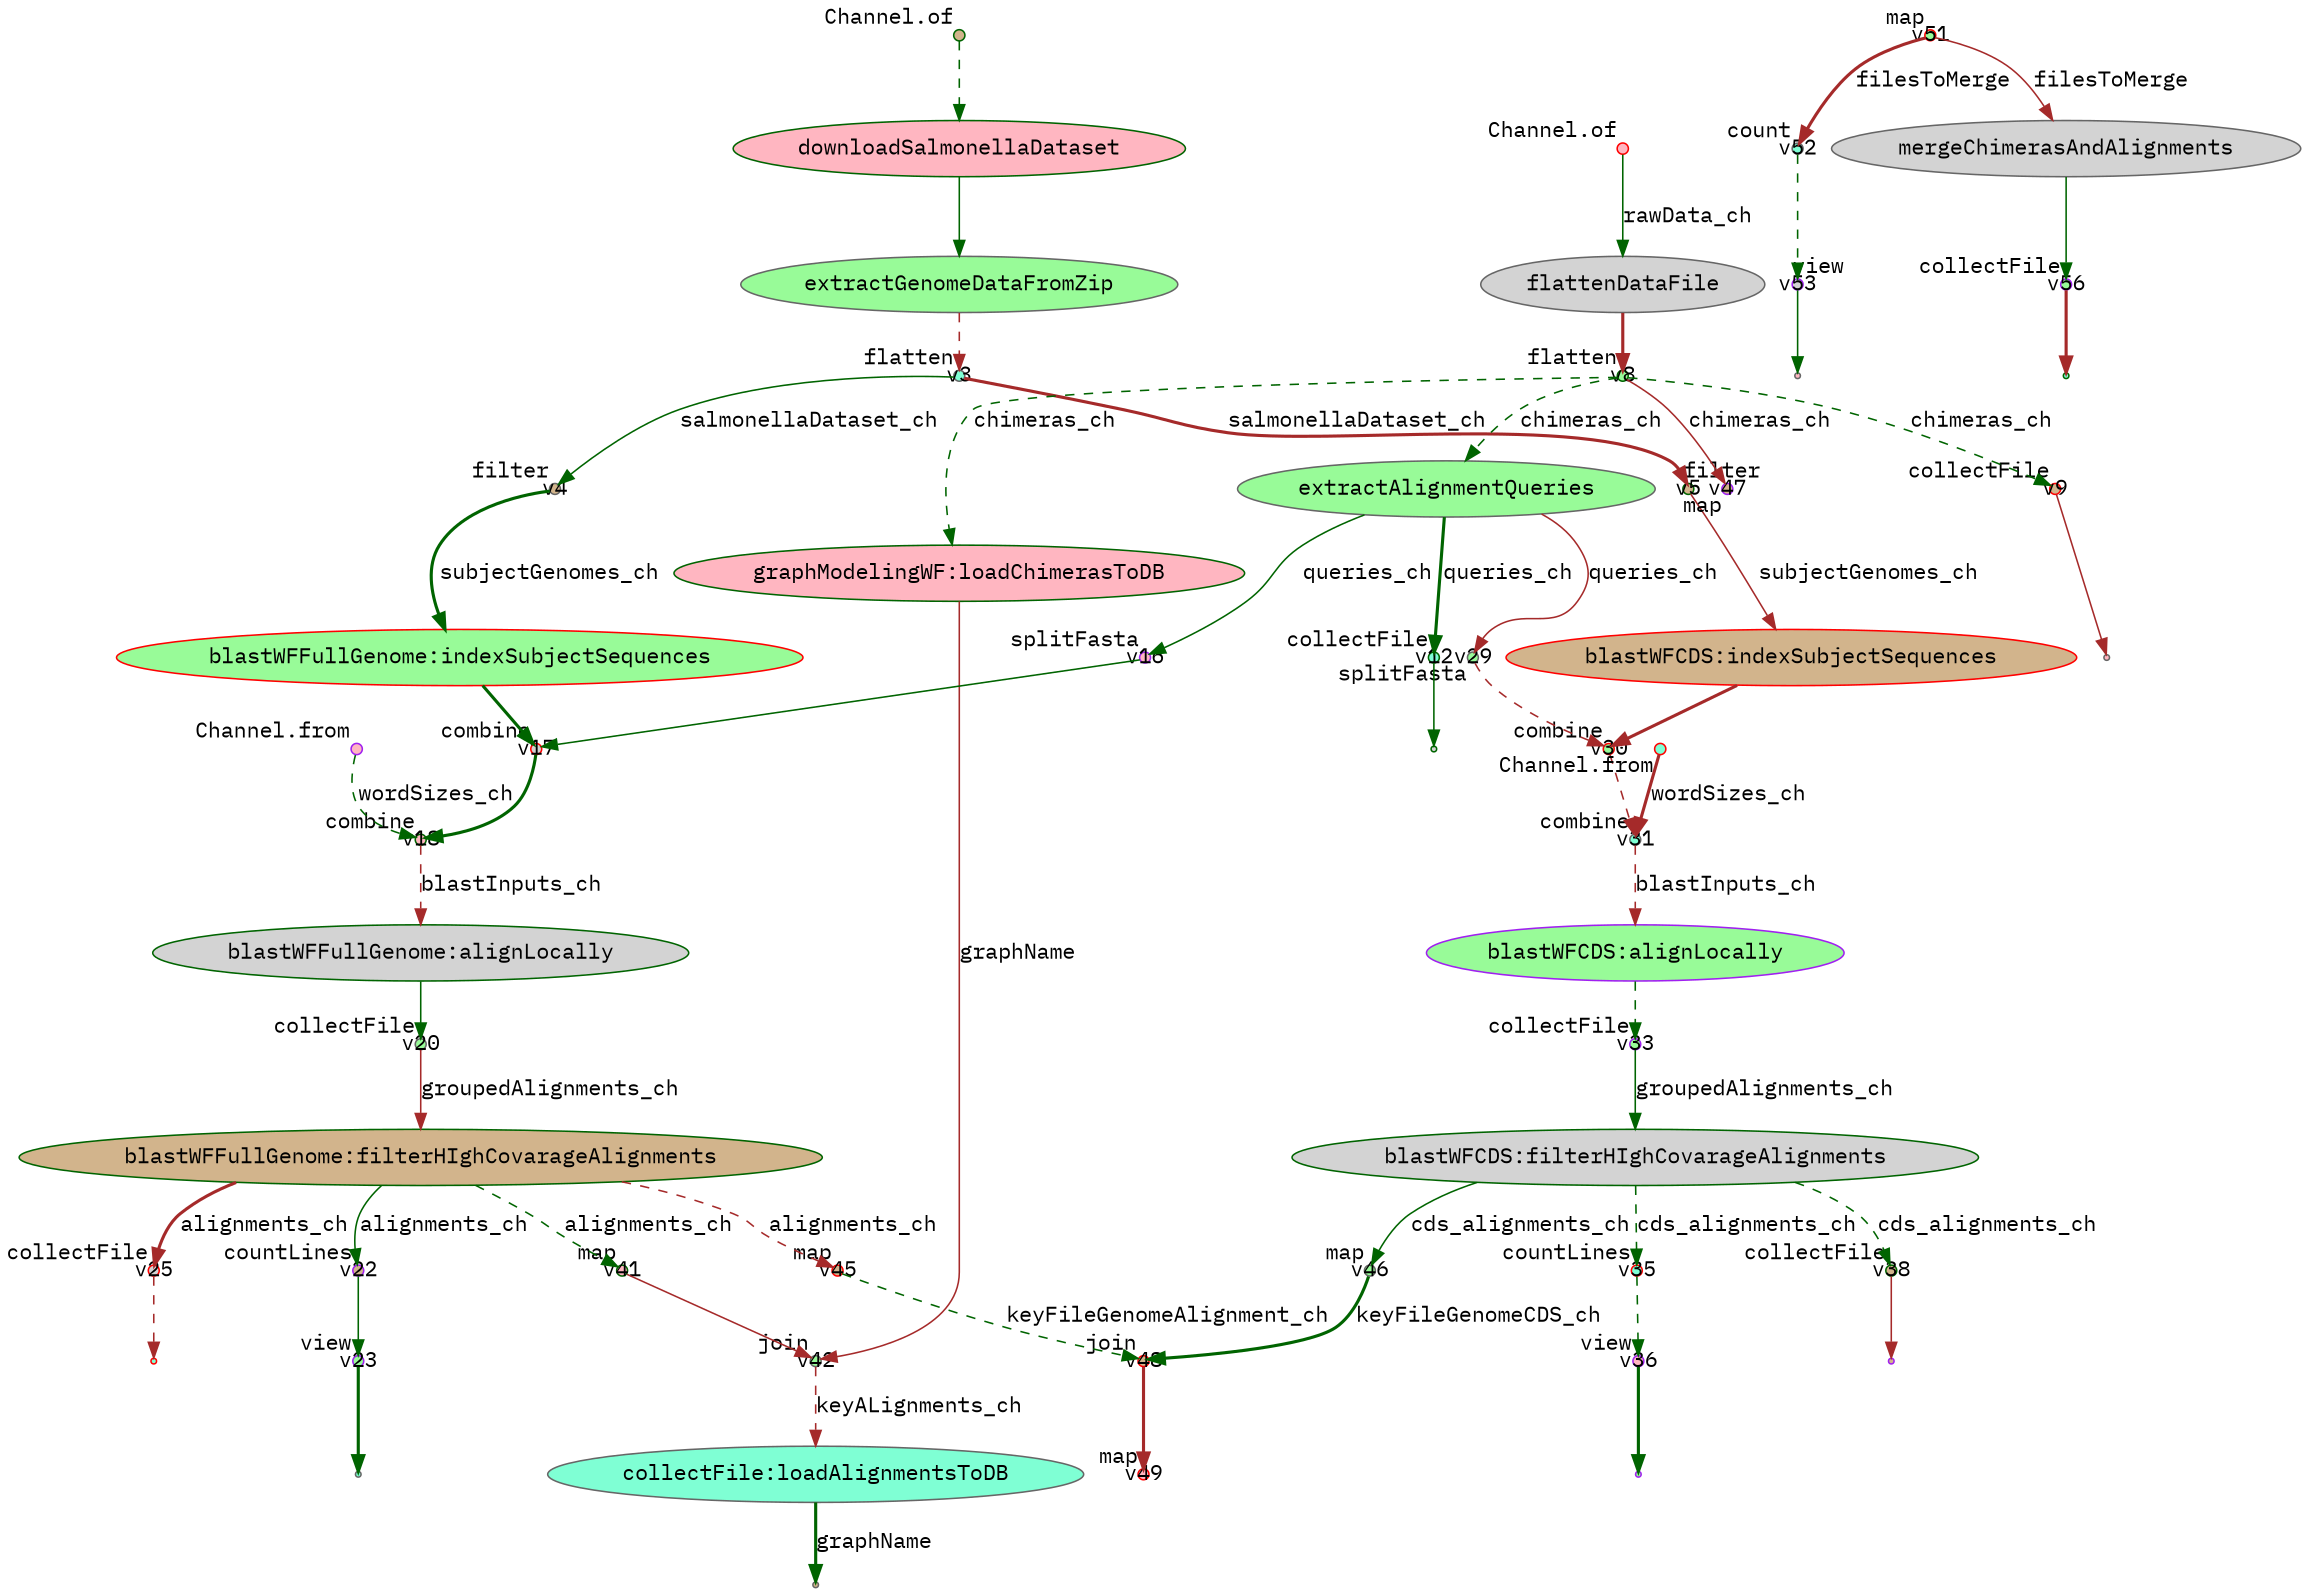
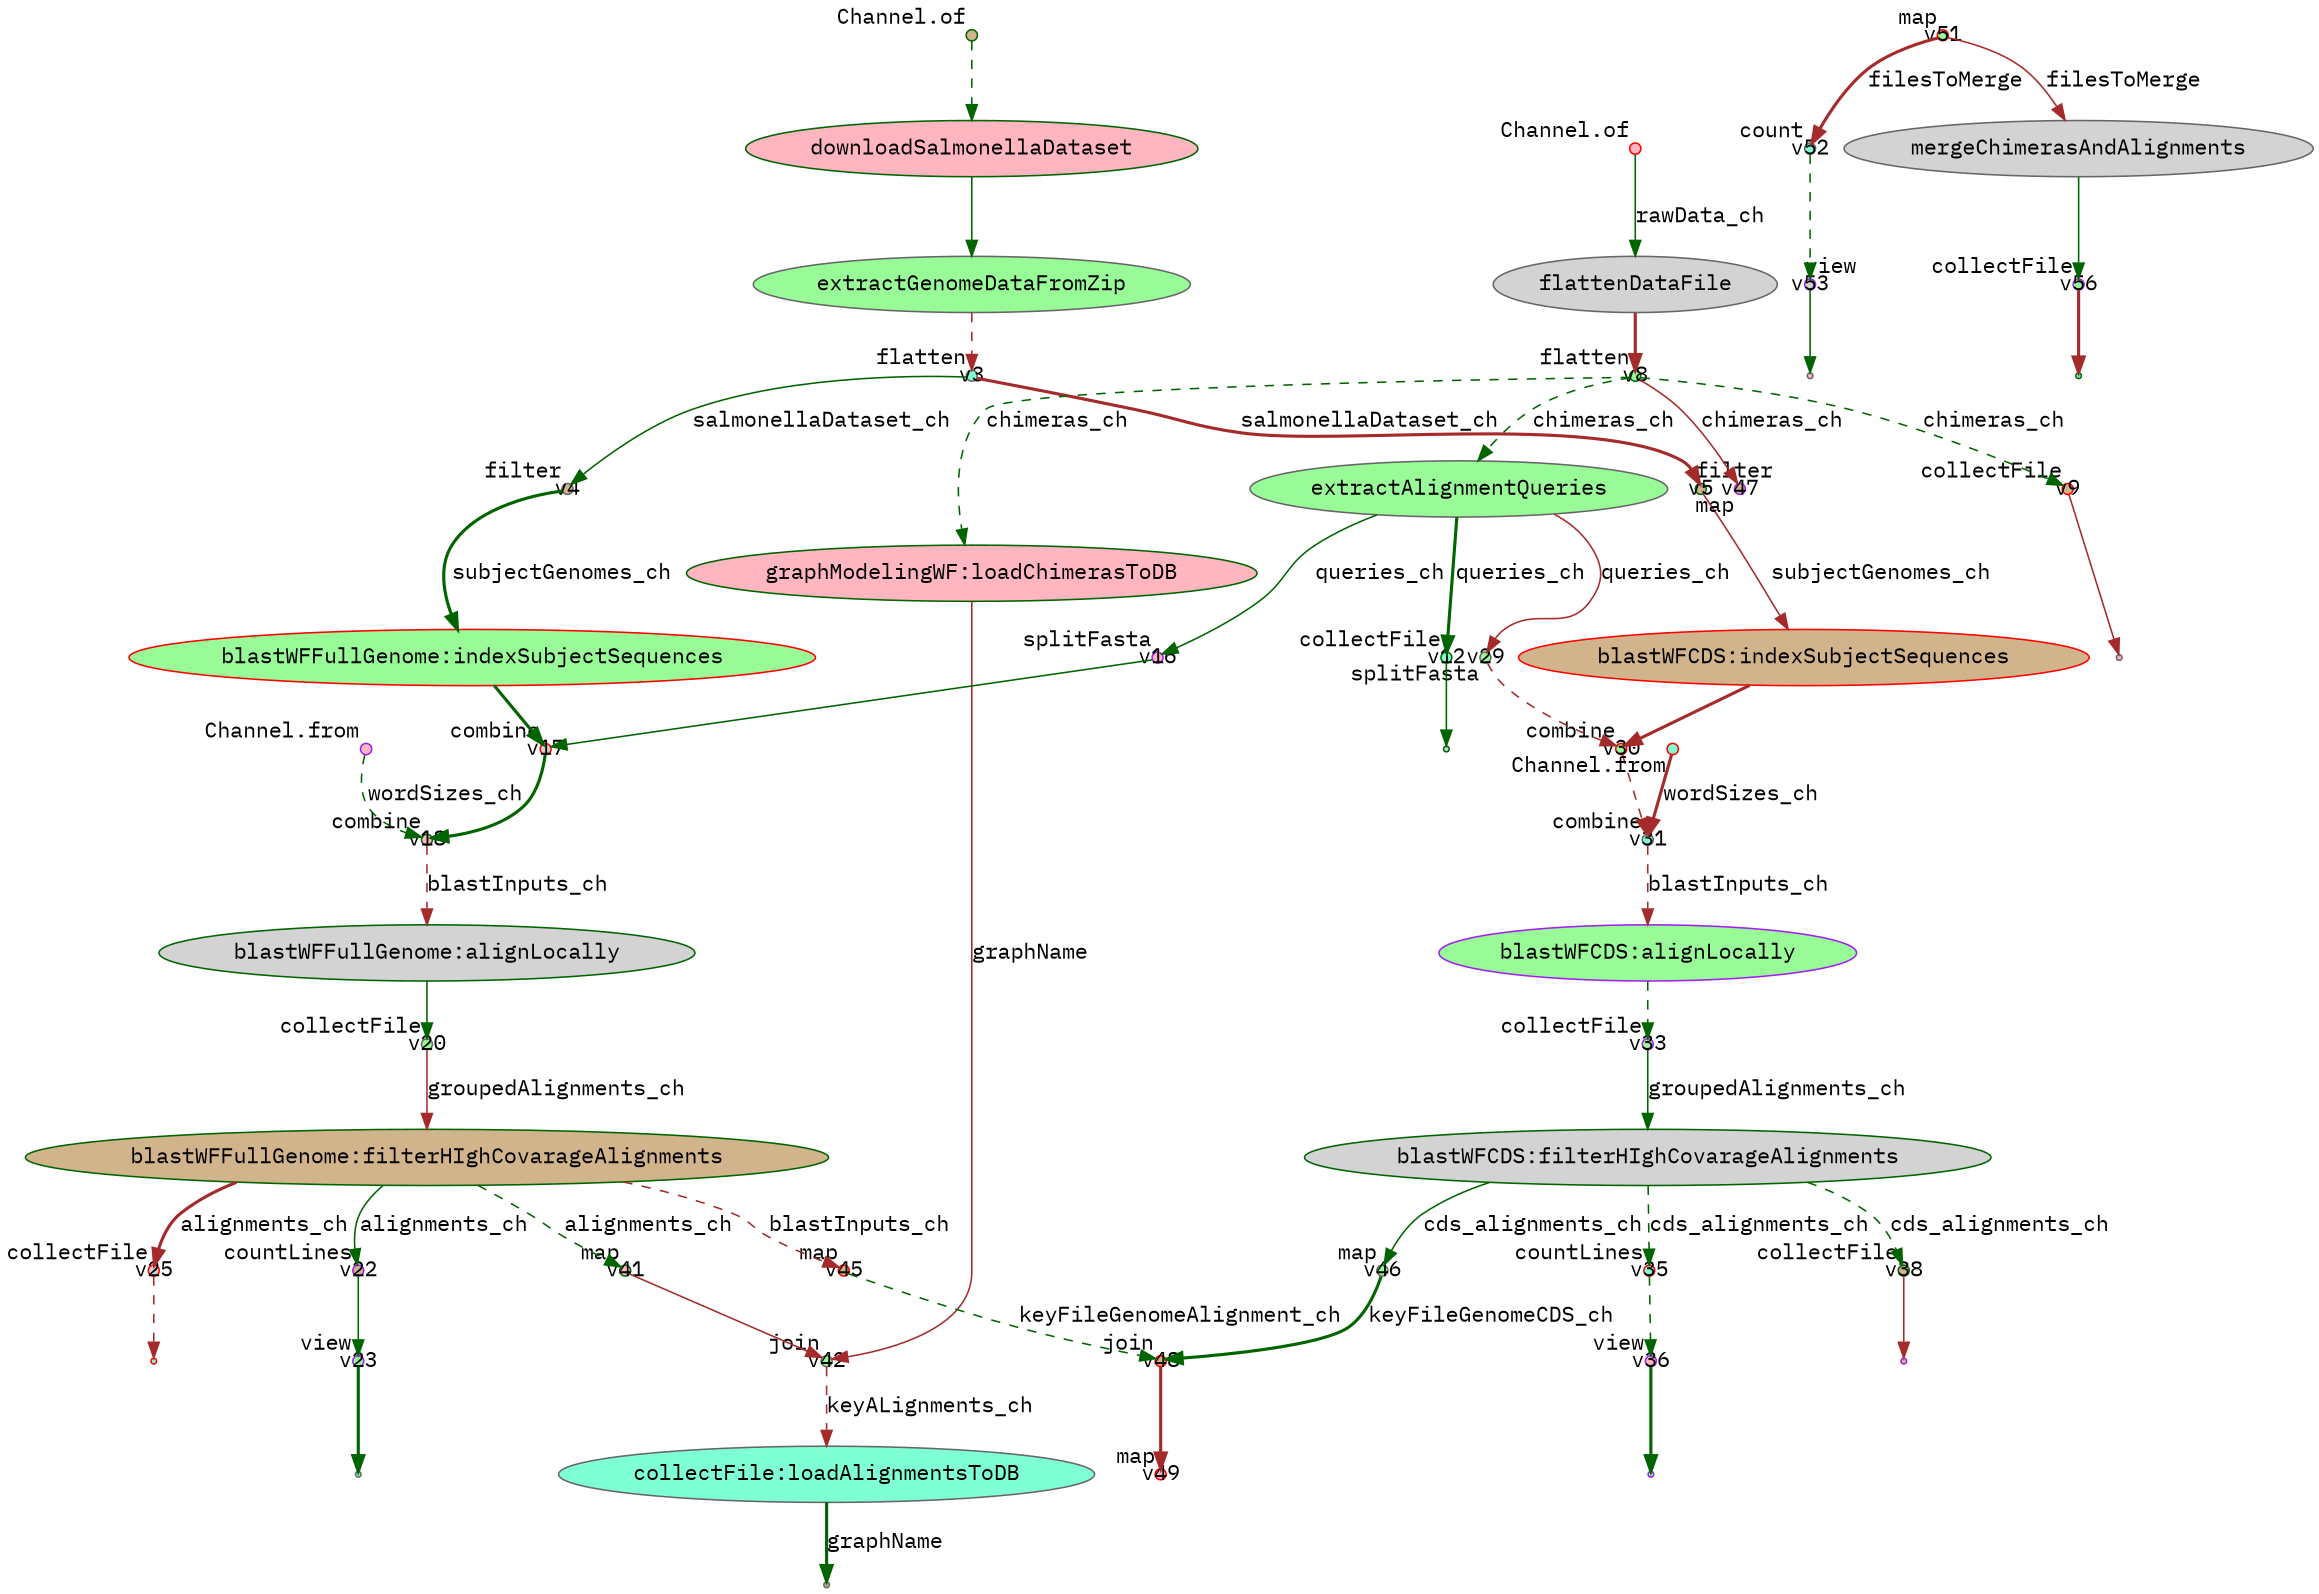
(853, 1225) -> (859, 1225)
